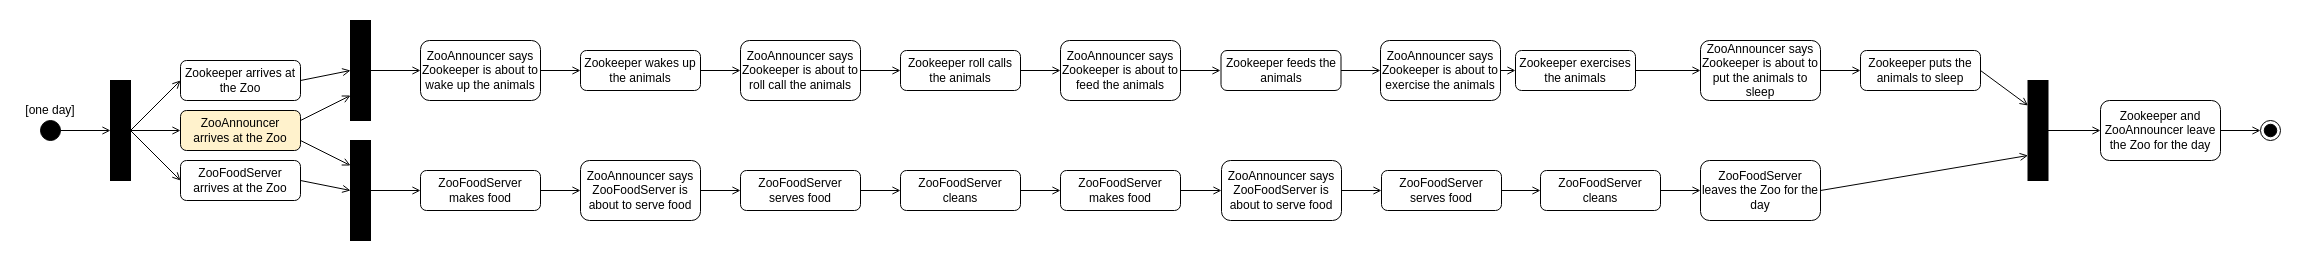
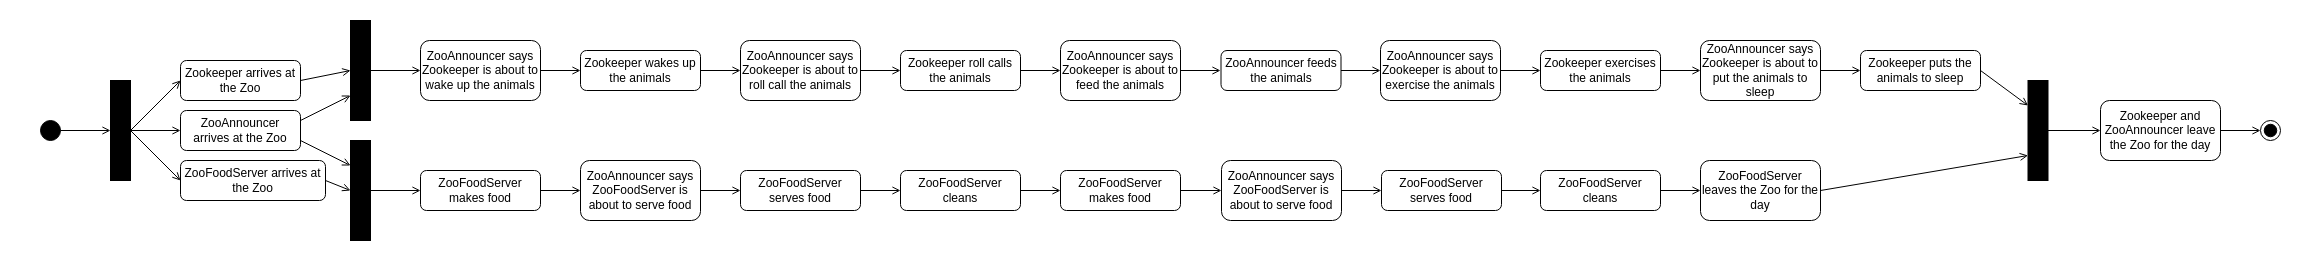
(1282, 71) -> (1282, 71)
(1576, 71) -> (1601, 71)
(51, 111) -> none
(241, 131) -> (241, 131)
(241, 181) -> (253, 181)
